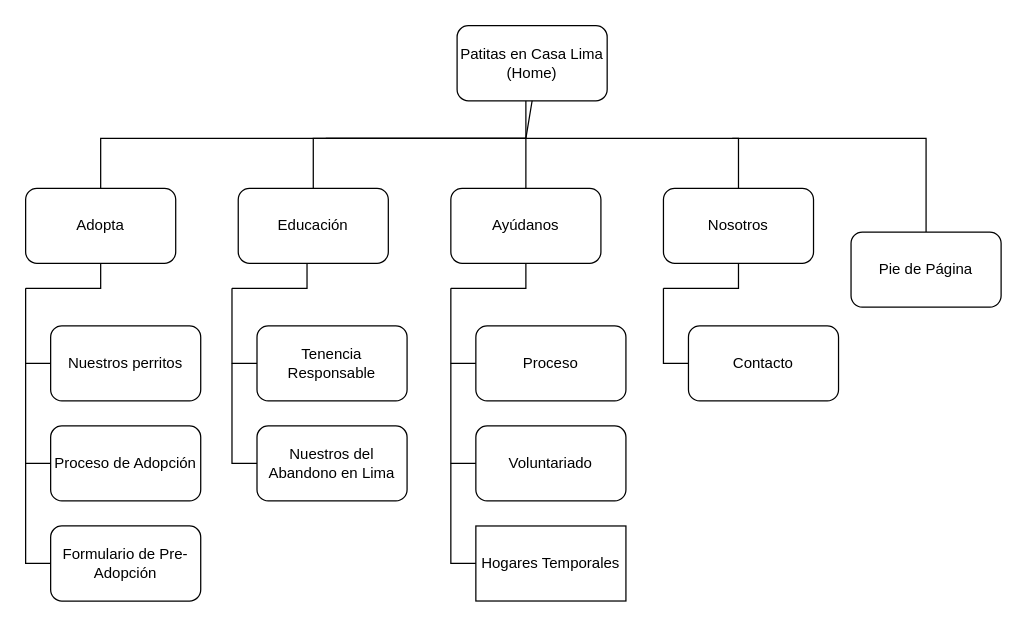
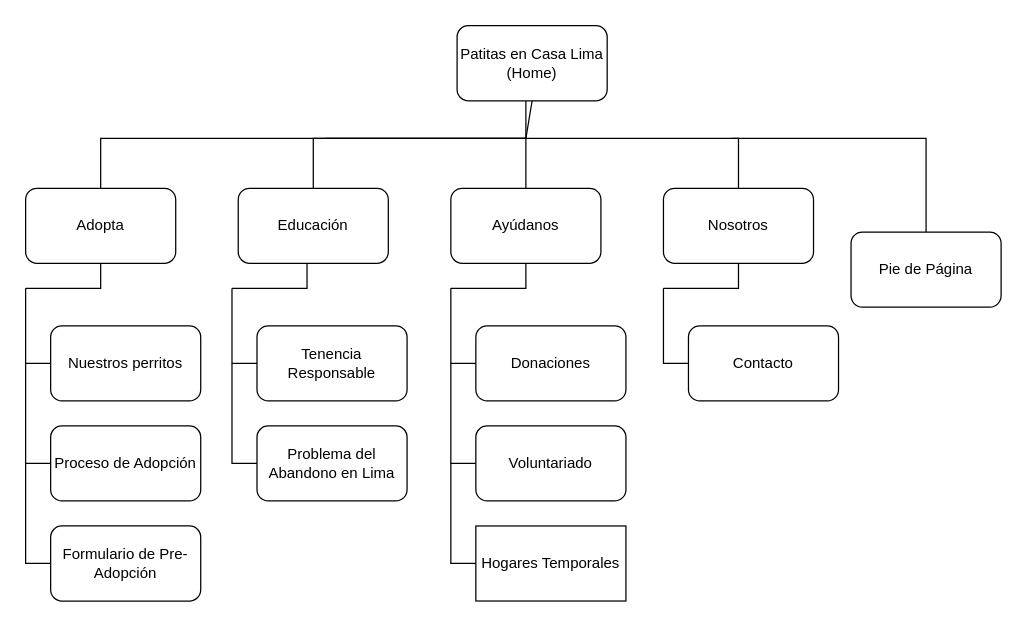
(551, 363) -> (551, 363)
(332, 463) -> (332, 463)
